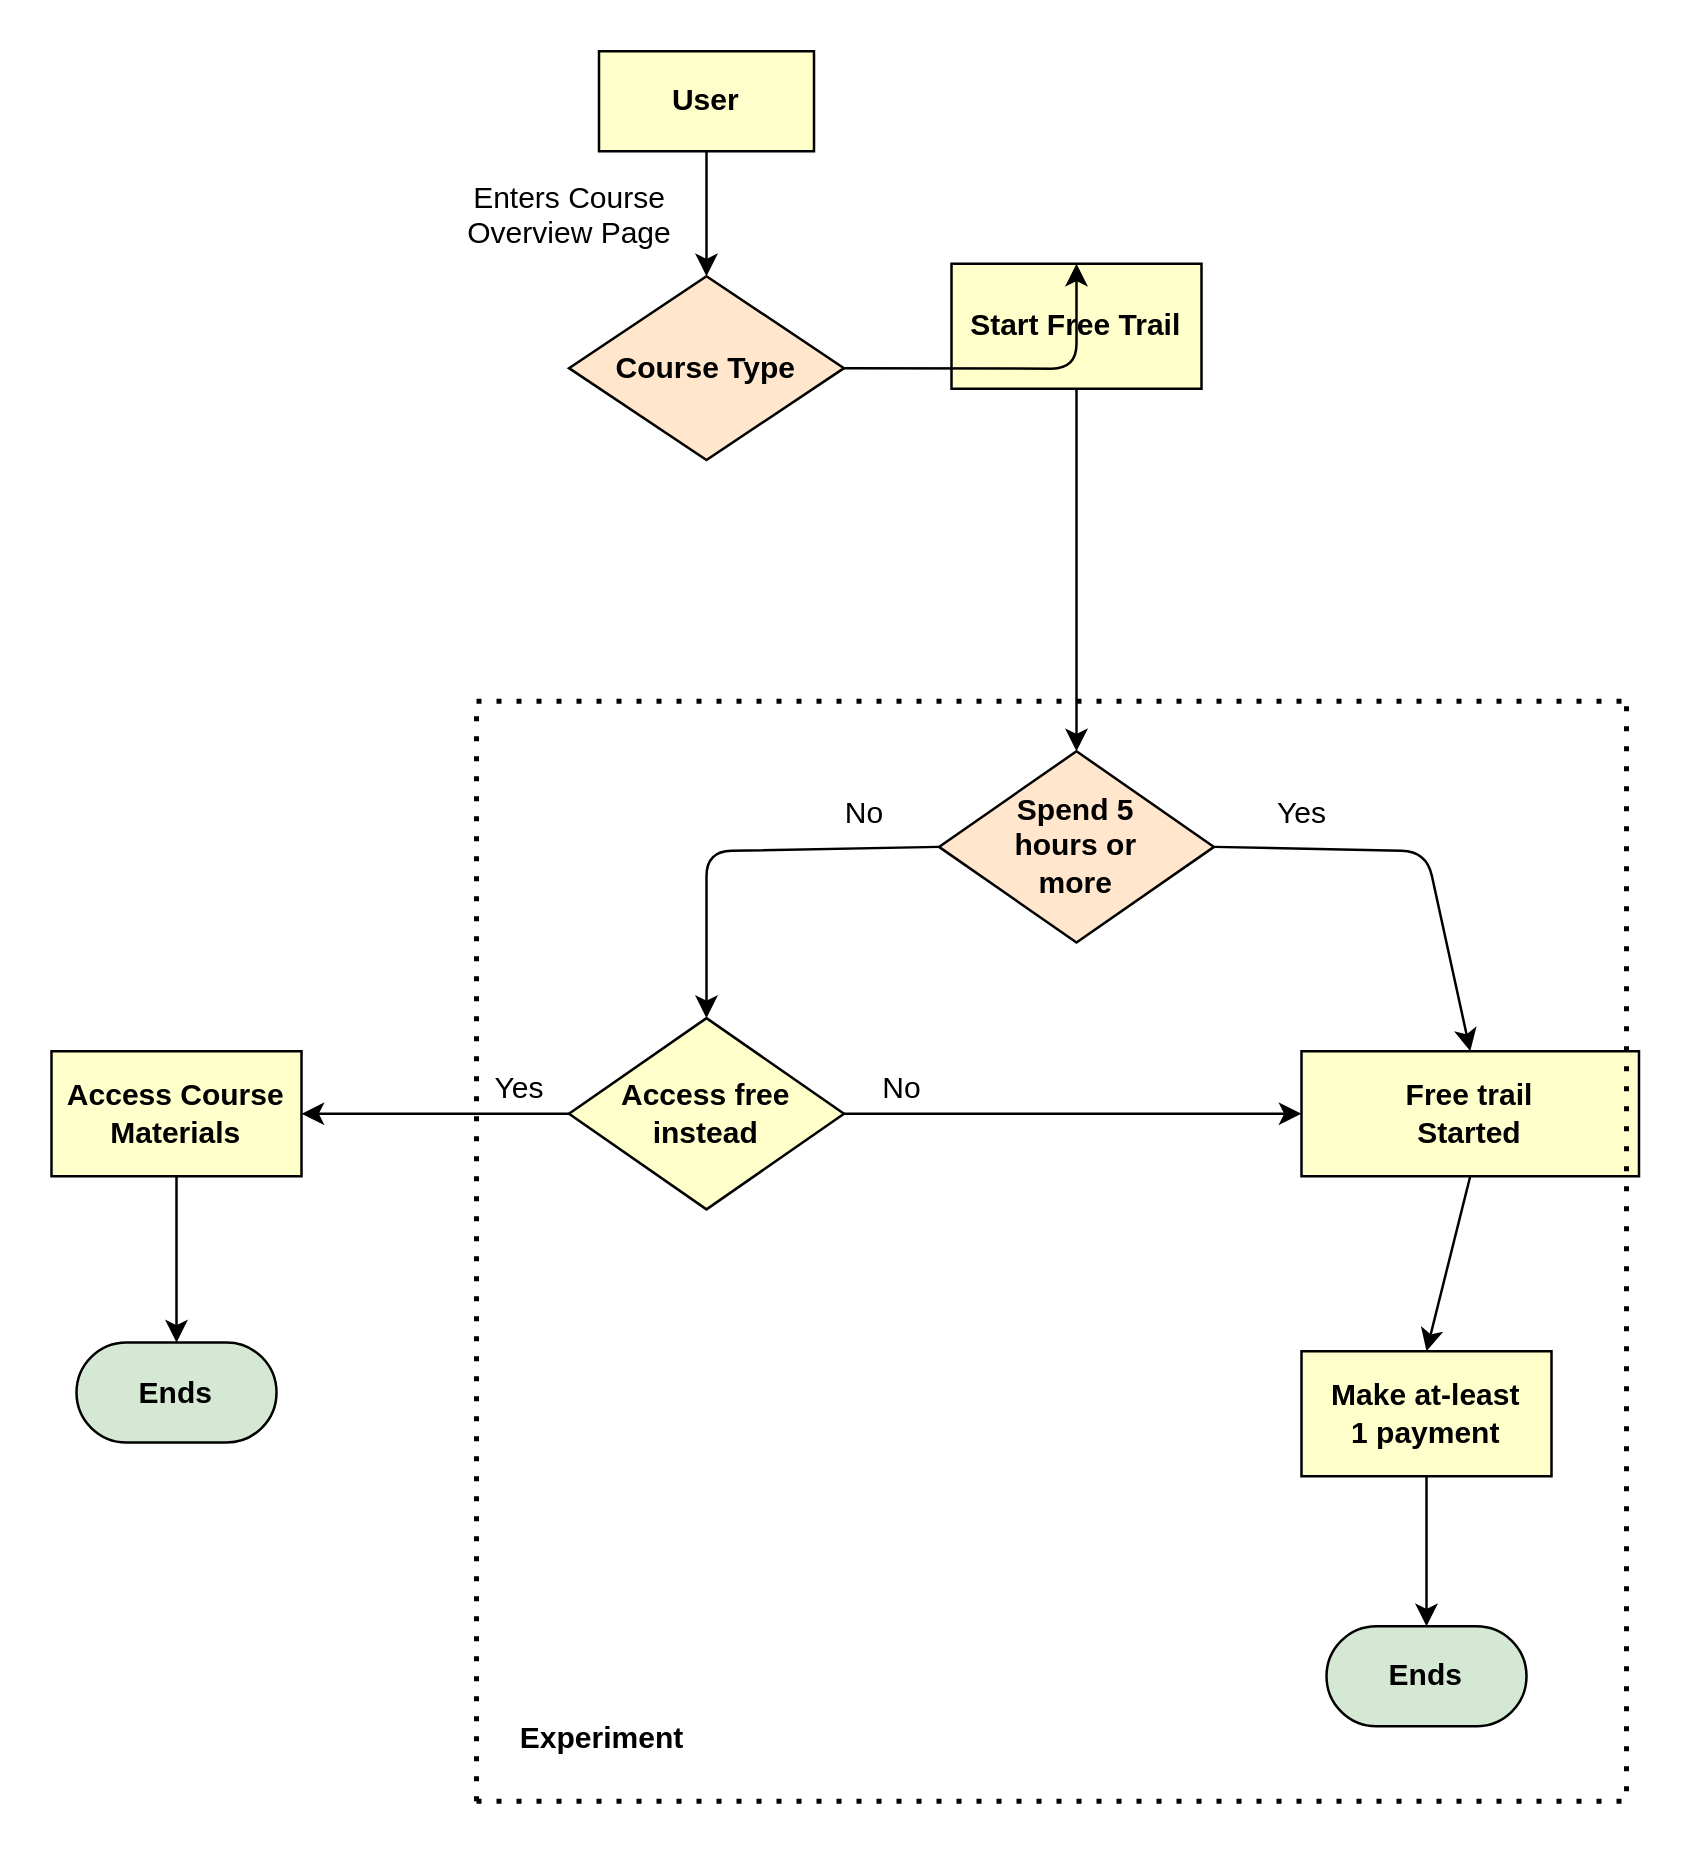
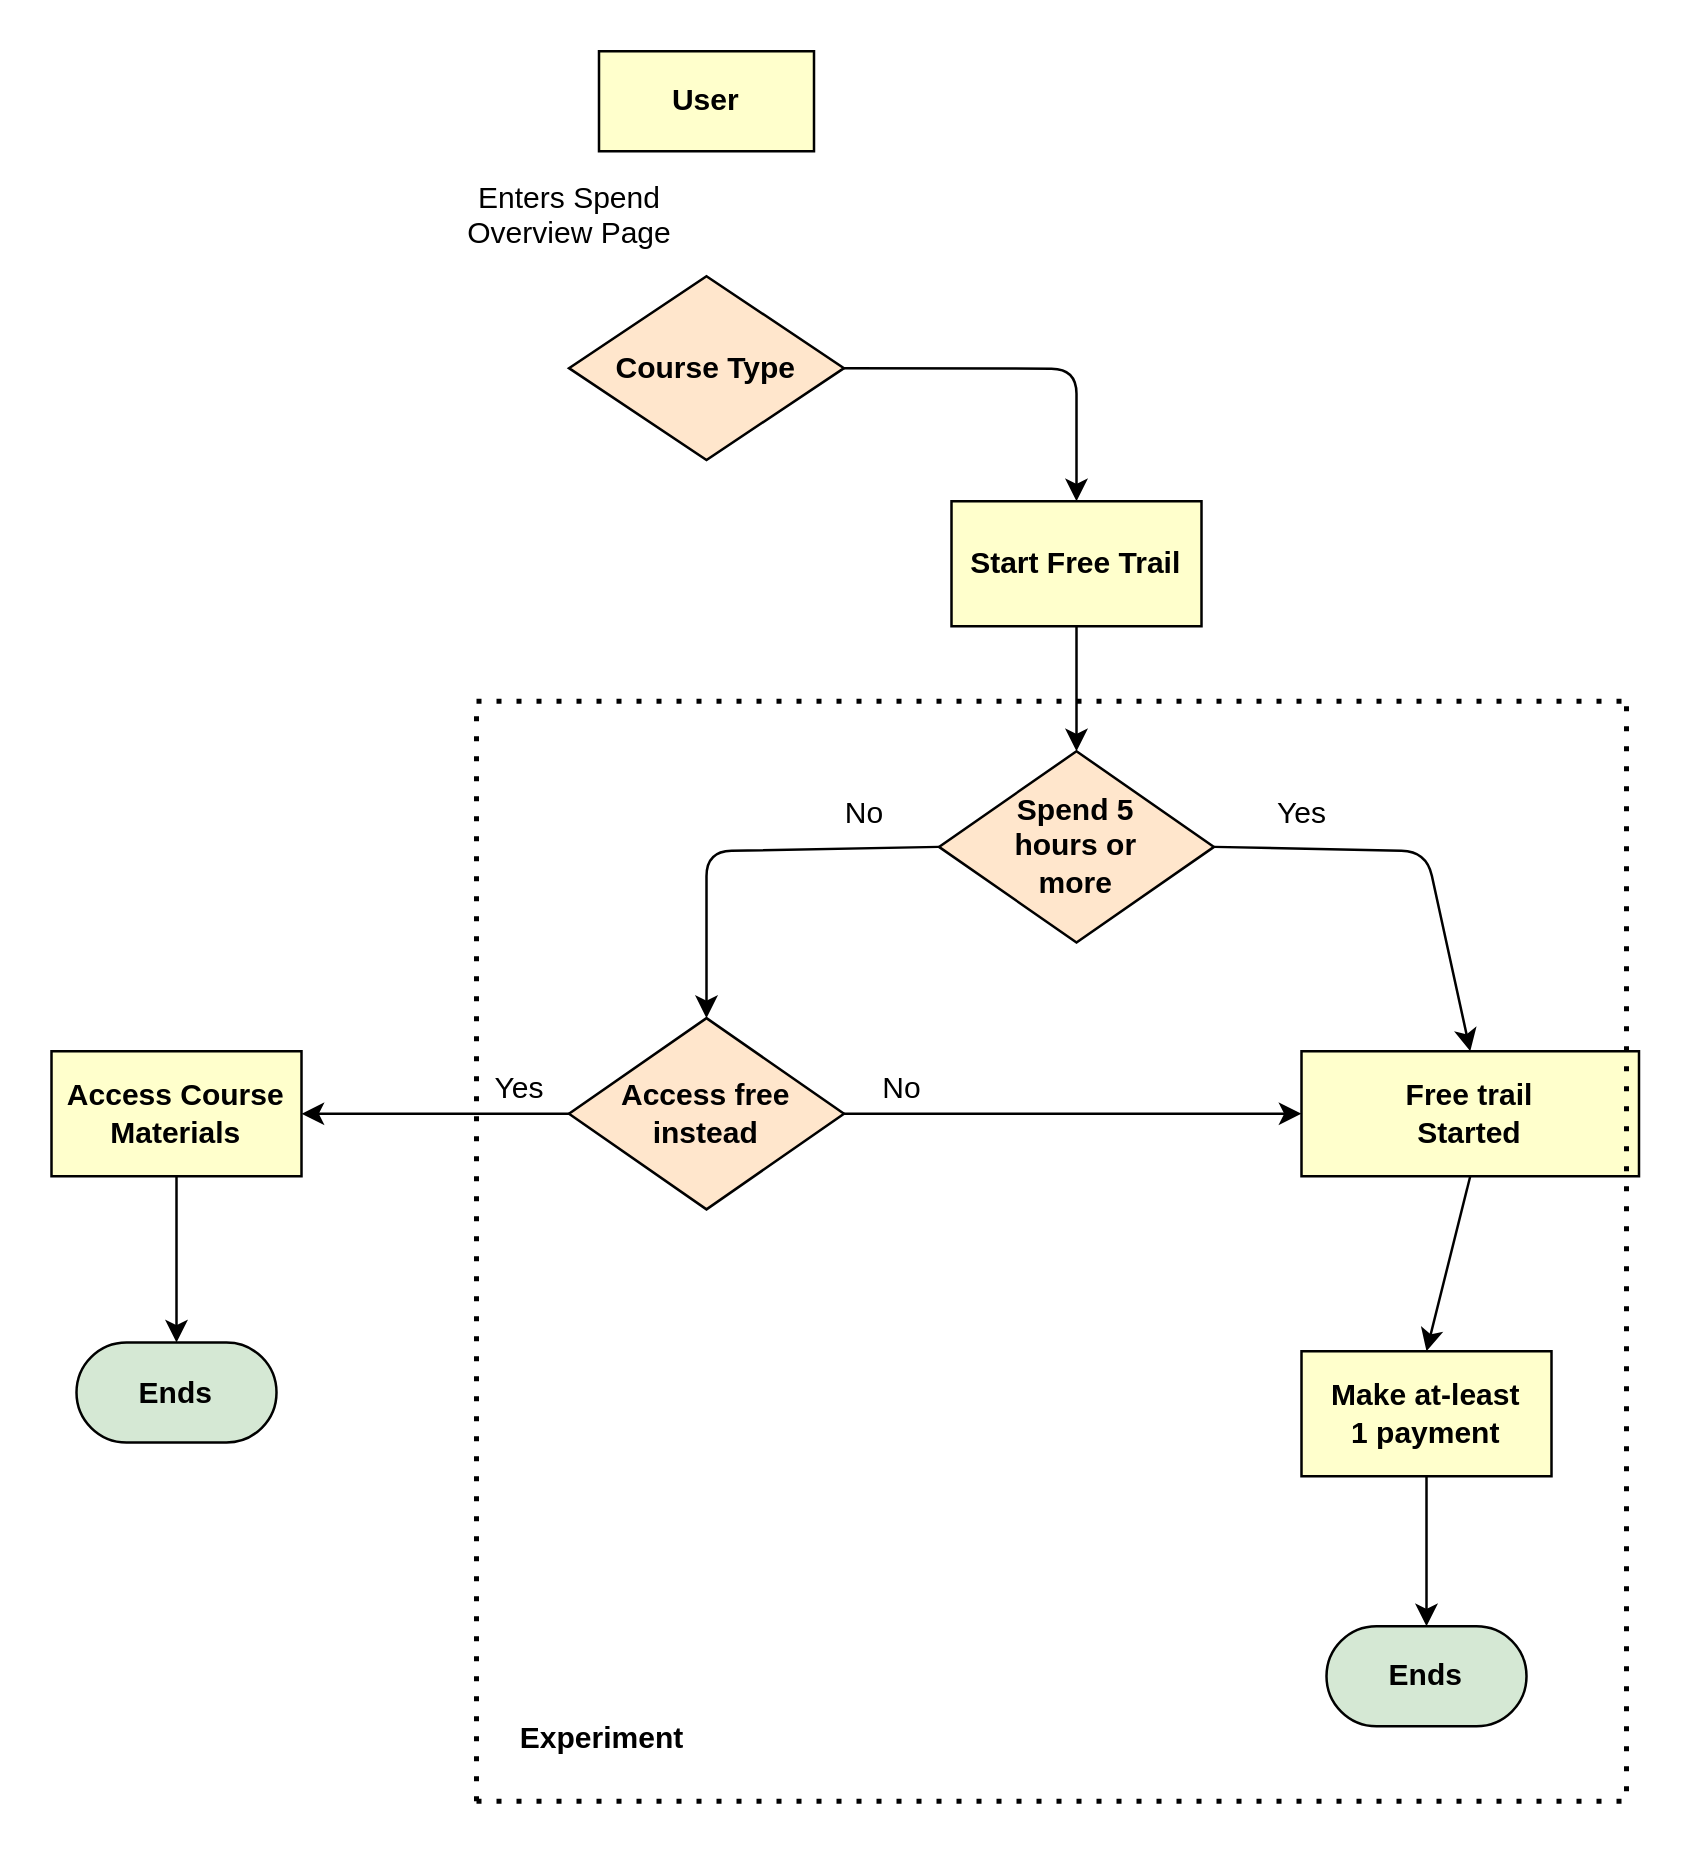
(569, 198) -> (569, 198)
(706, 205) -> none
(1076, 326) -> (1076, 564)
(706, 1114) -> (706, 1114)
